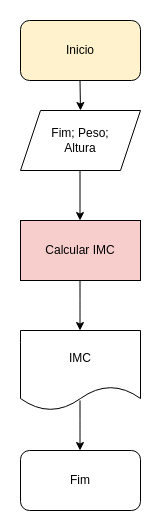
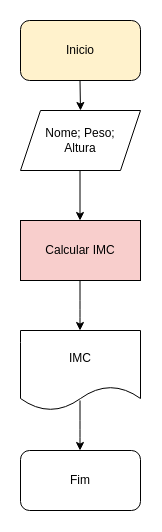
(81, 141) -> (81, 141)
